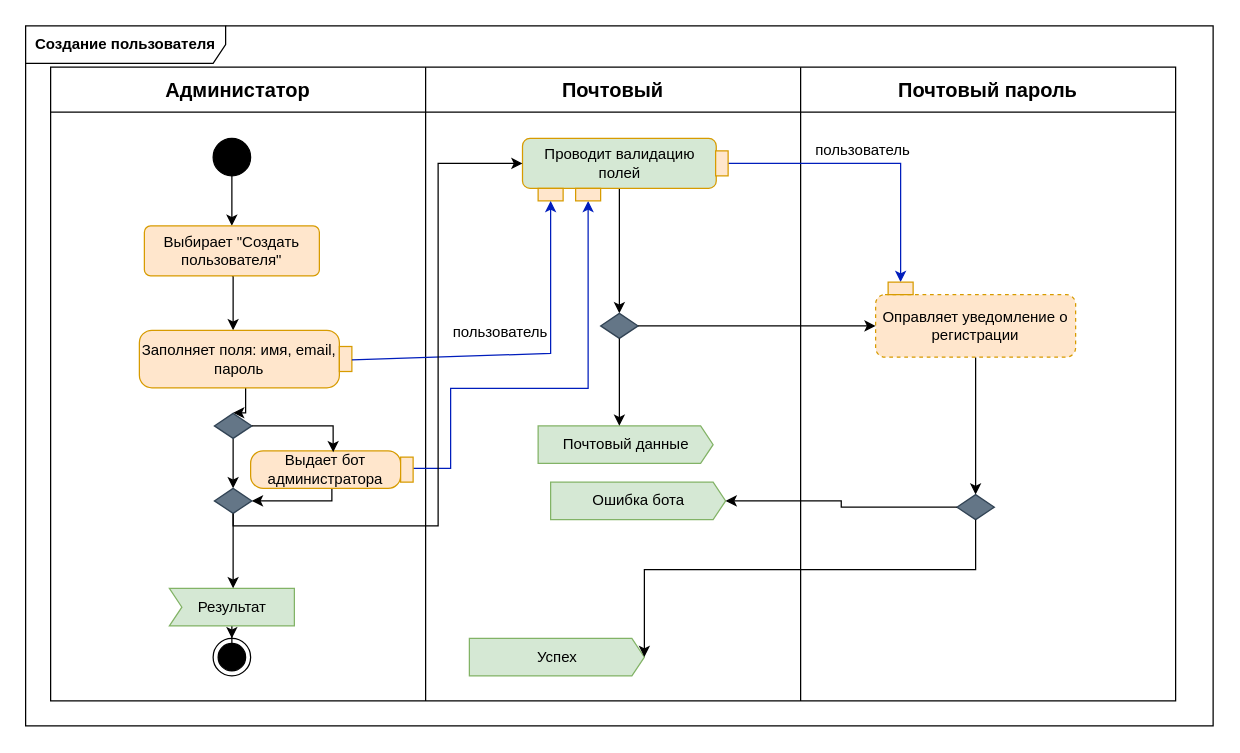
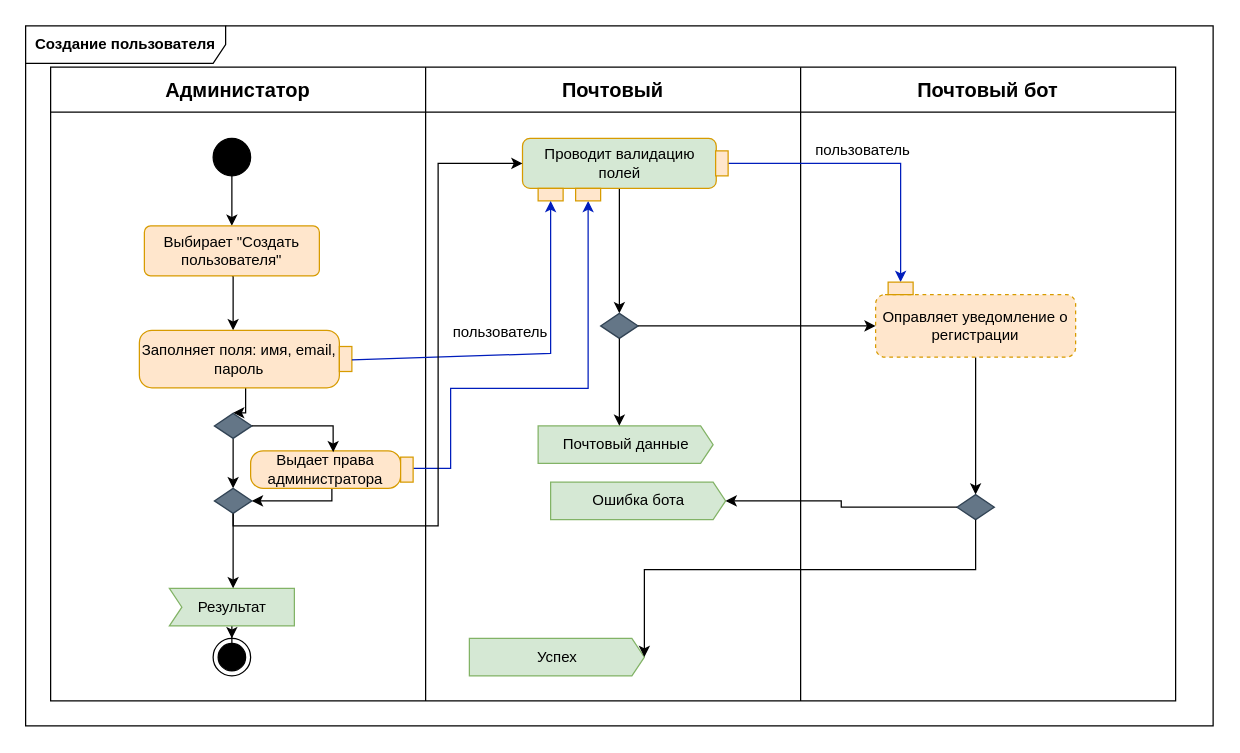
(988, 89) -> (988, 89)
(326, 469) -> (326, 469)
